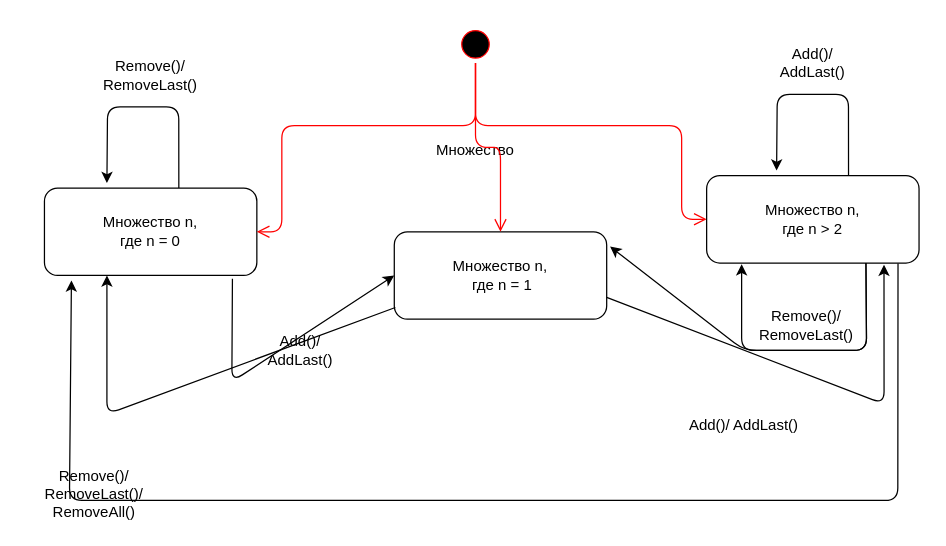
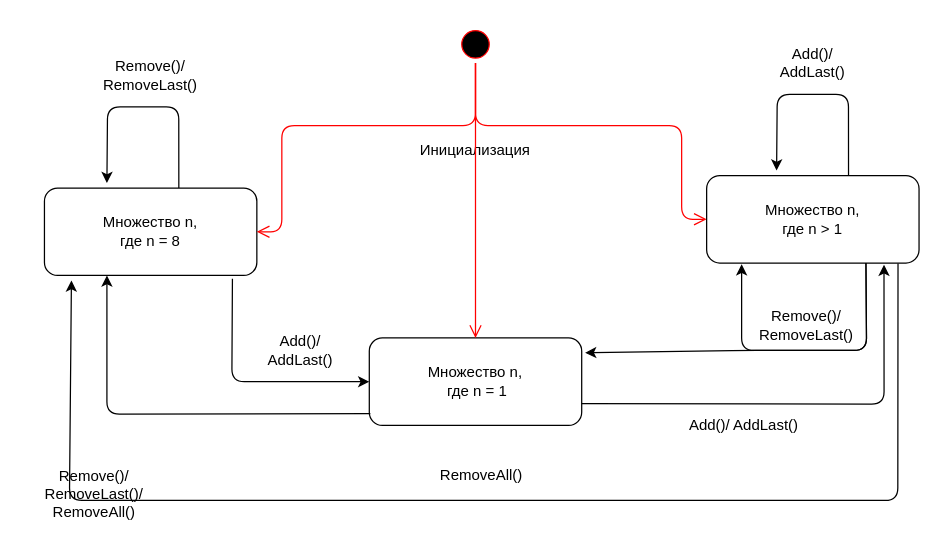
(476, 151) -> (476, 151)
(813, 219) -> (813, 219)
(151, 232) -> (151, 232)
(501, 276) -> (476, 382)
none -> (482, 476)
